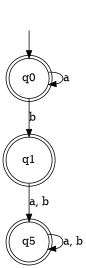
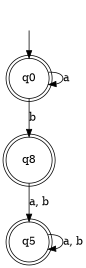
(29, 160) -> (29, 160)
